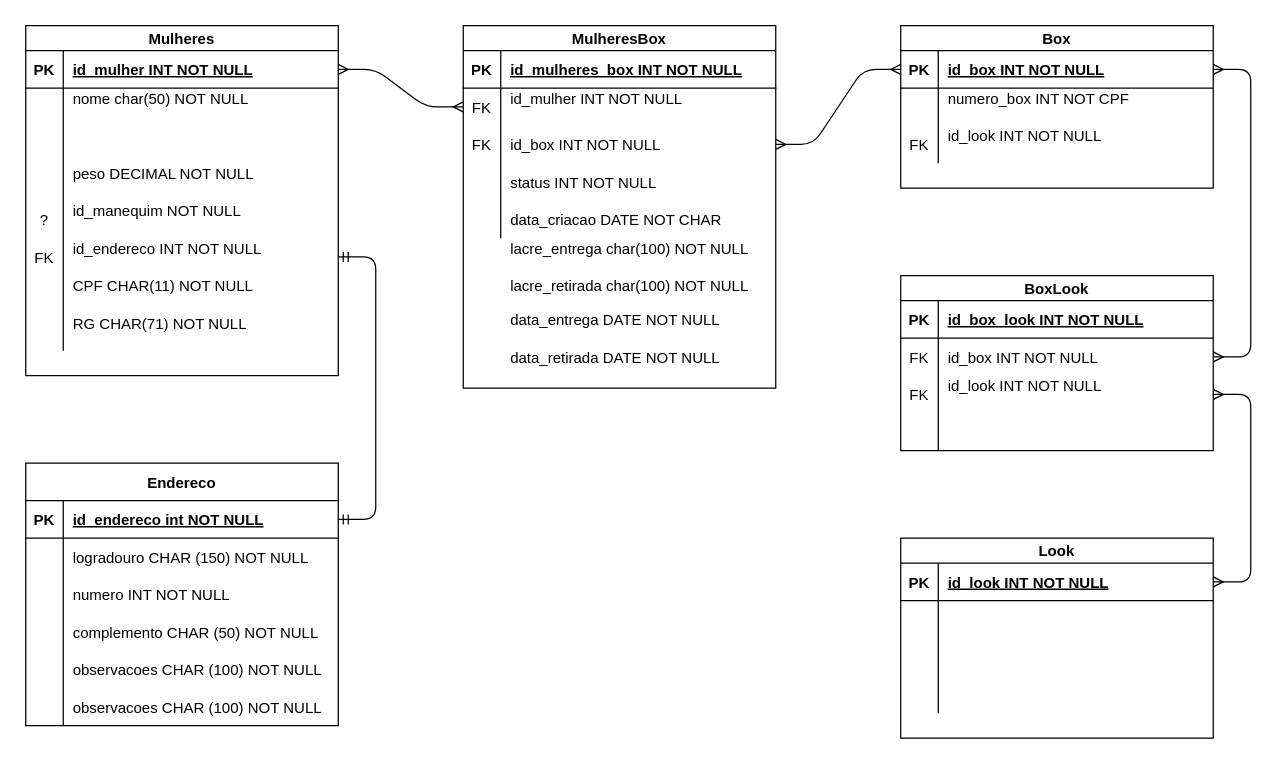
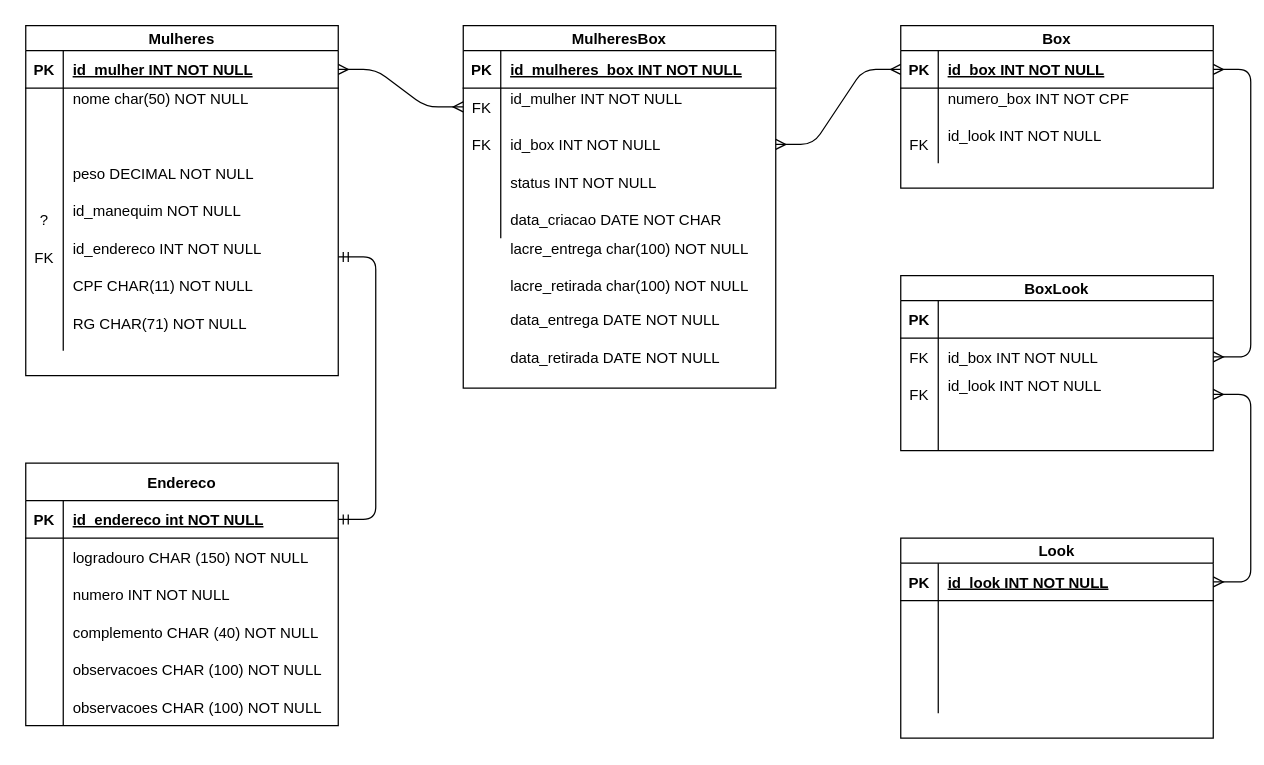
(1076, 319) -> none
(189, 633) -> (189, 633)
